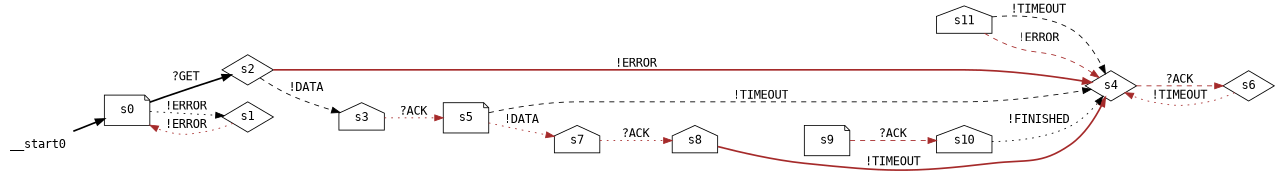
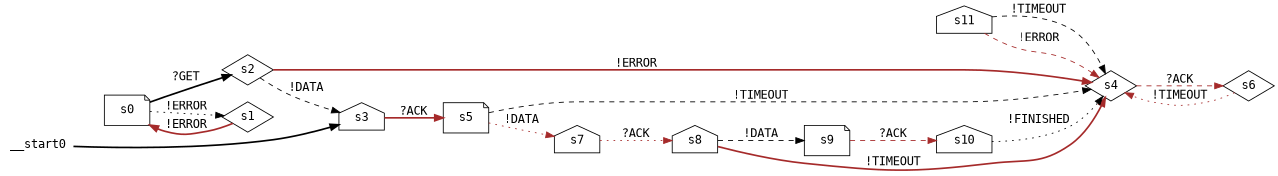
(410, 118) -> (410, 118)
(85, 127) -> (203, 146)
(195, 133) -> (195, 133)
none -> (757, 141)
